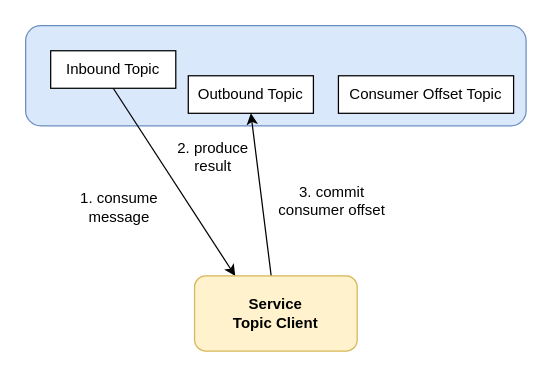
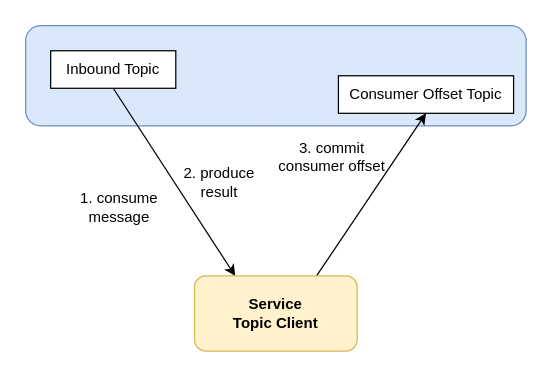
(251, 94) -> none
(213, 157) -> (219, 182)
none -> (368, 198)
(261, 199) -> none
(332, 201) -> (332, 157)
